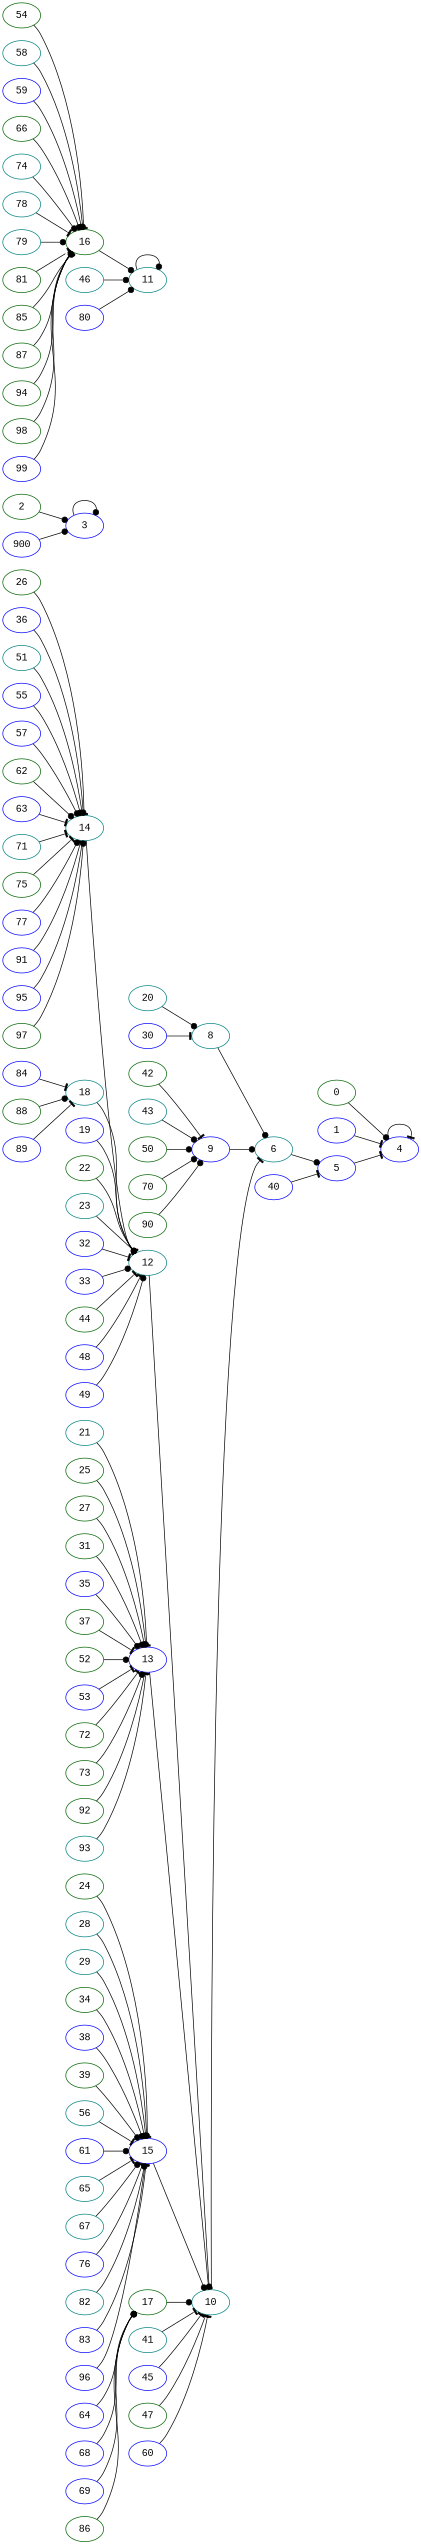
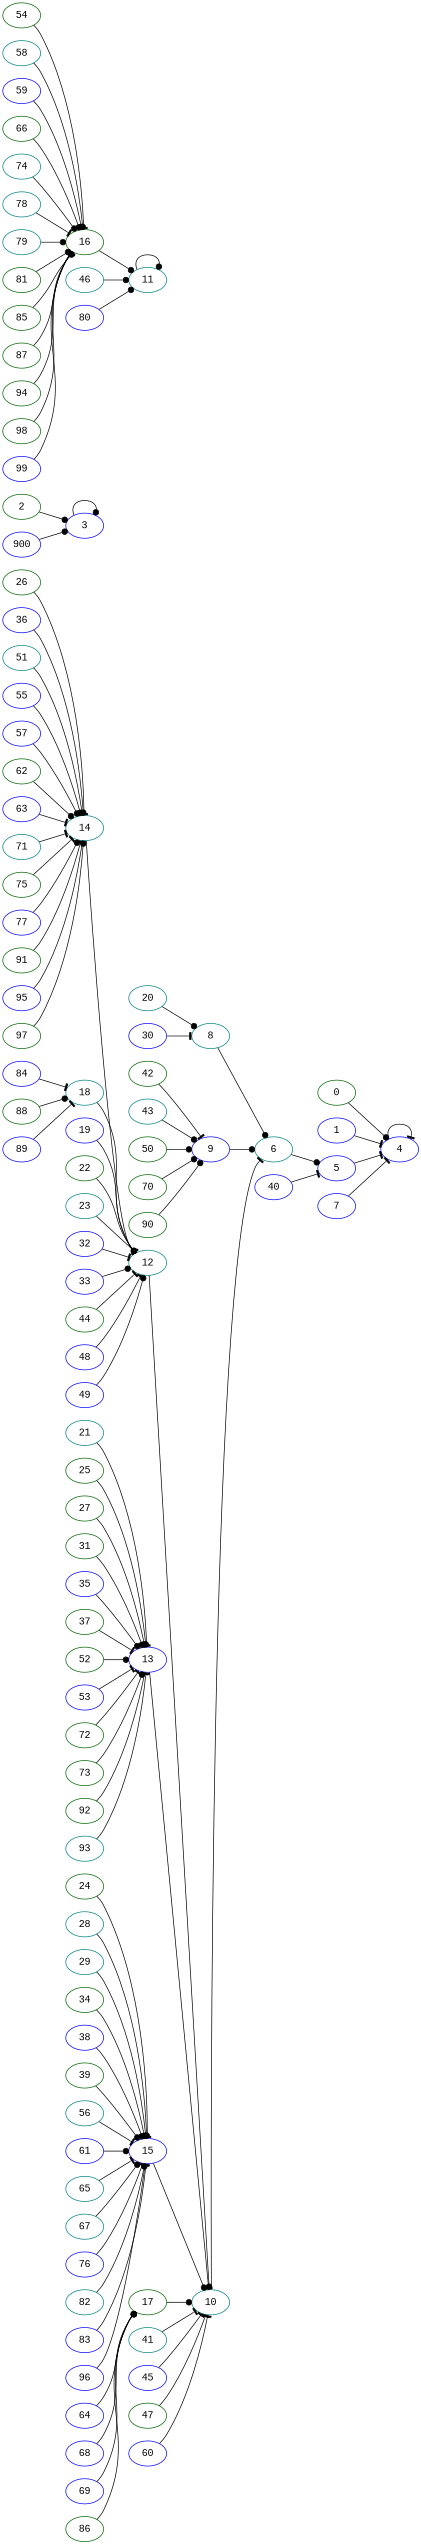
(51, 263) -> (51, 263)
(22, 960) -> (22, 960)
none -> (337, 1206)
